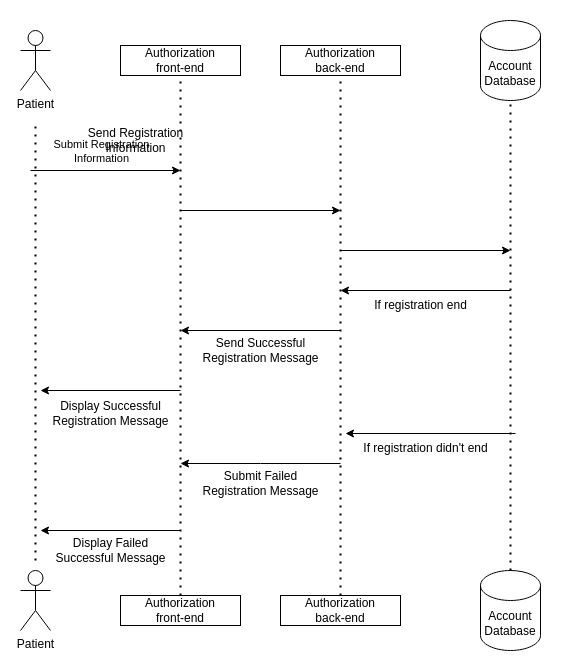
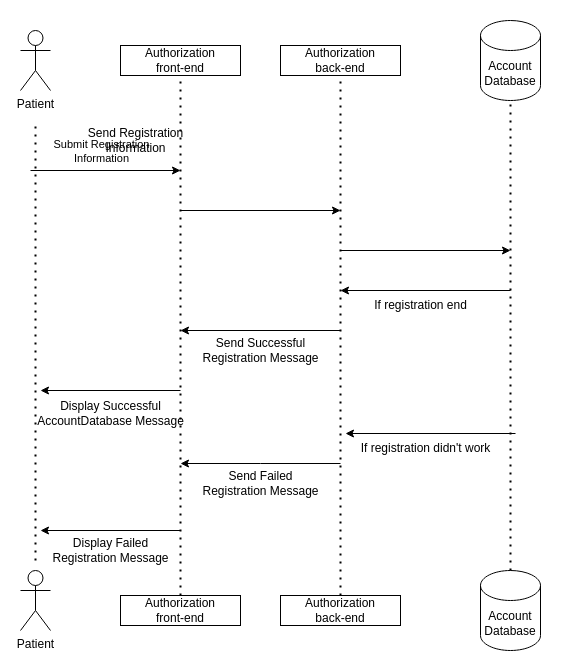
(111, 414) -> (111, 414)
(426, 449) -> (426, 449)
(261, 484) -> (261, 484)
(111, 551) -> (111, 551)
